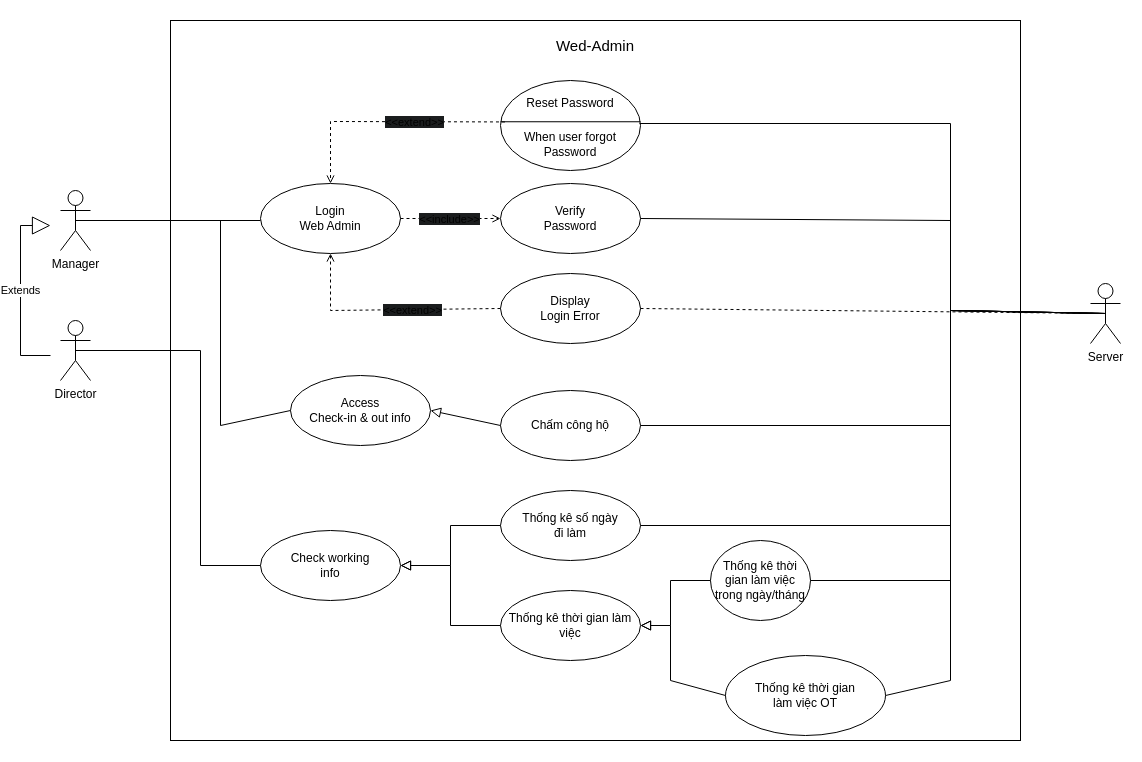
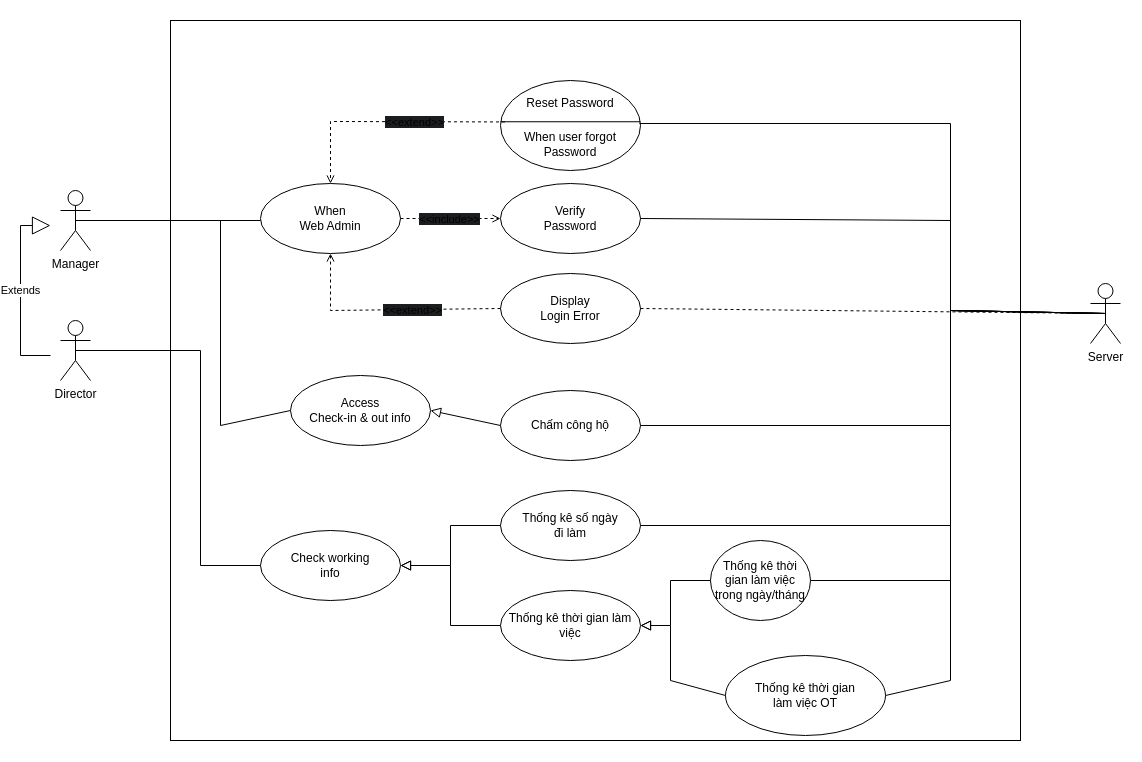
(596, 46) -> none
(331, 219) -> (331, 219)
